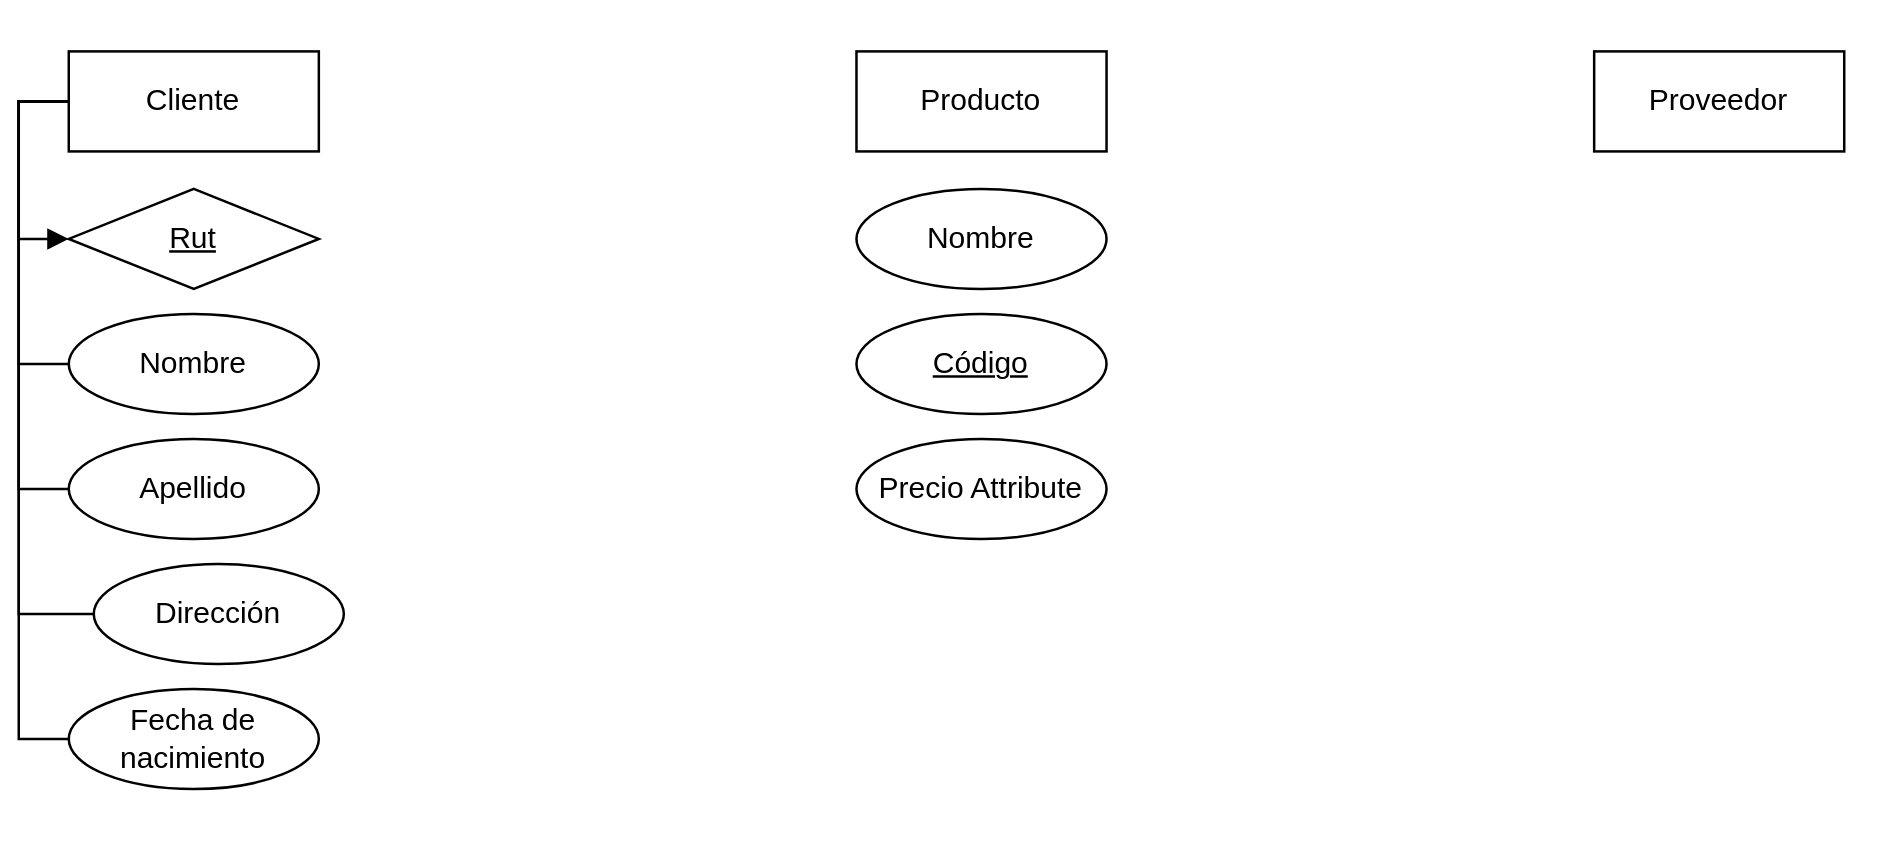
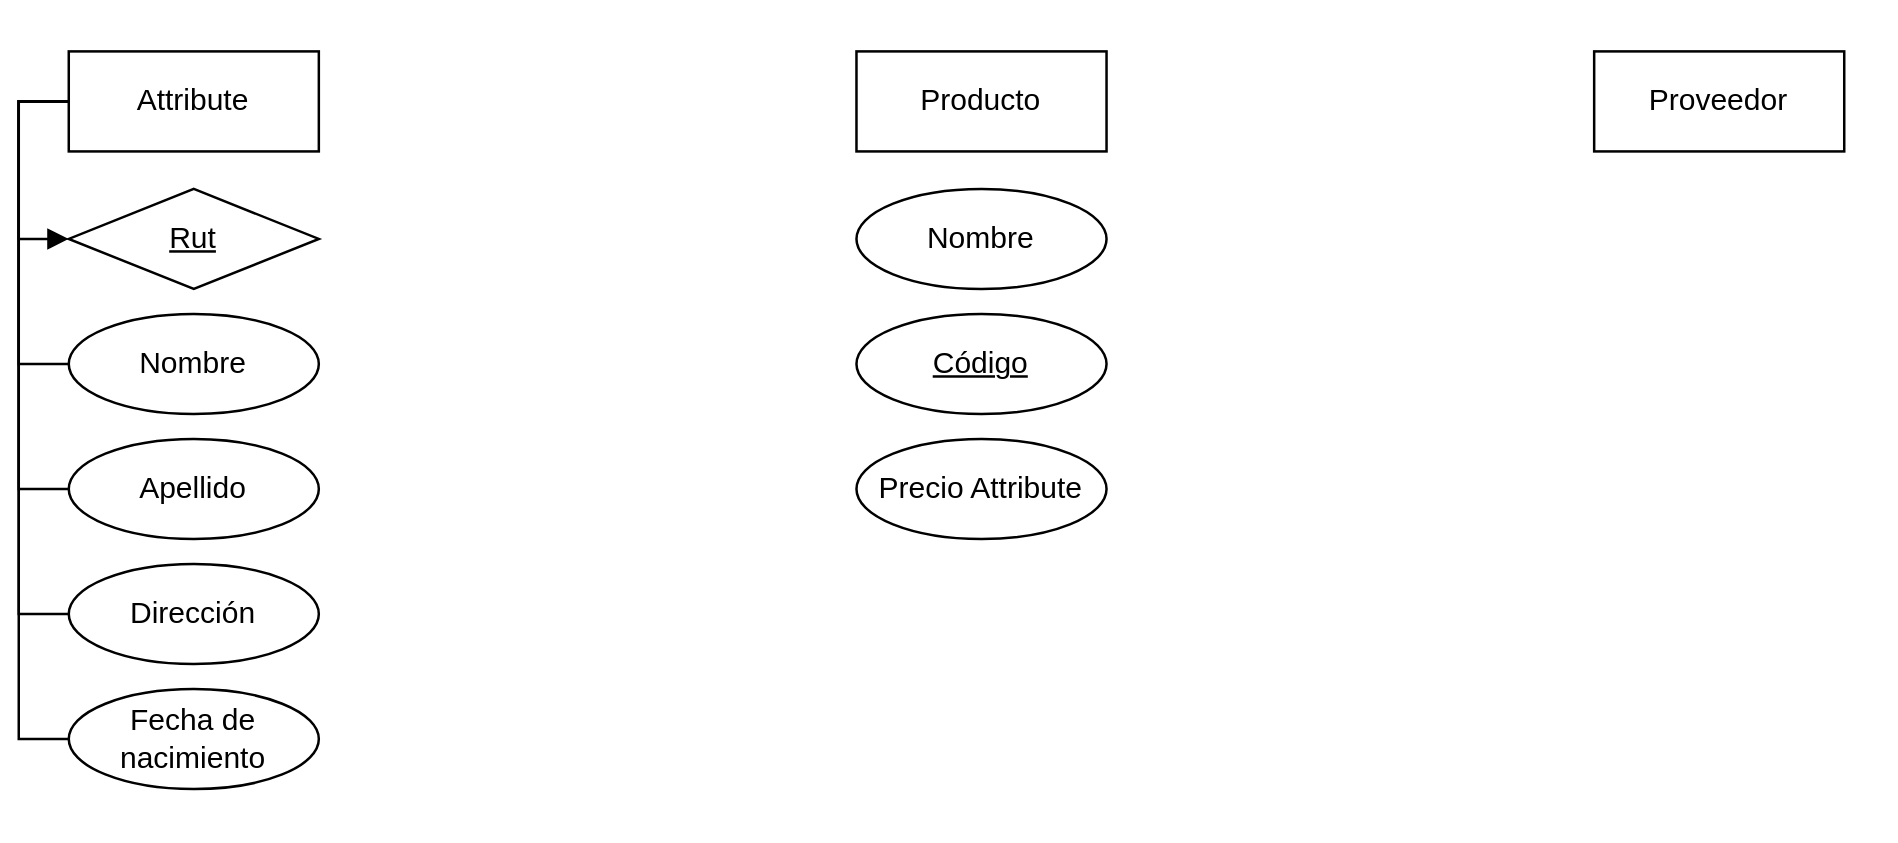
(194, 101) -> (194, 101)
(219, 614) -> (194, 614)
